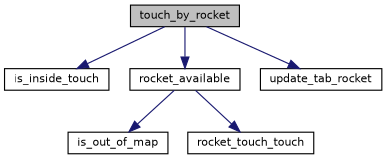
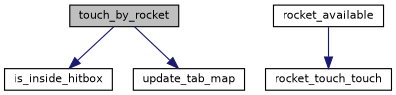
(185, 42) -> none
(57, 79) -> (58, 79)
(321, 79) -> (189, 79)
(118, 143) -> none
